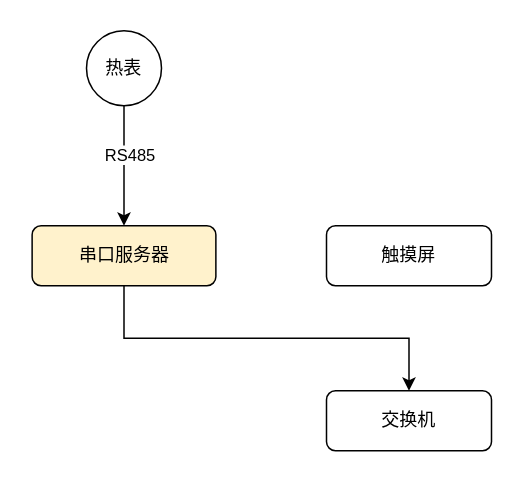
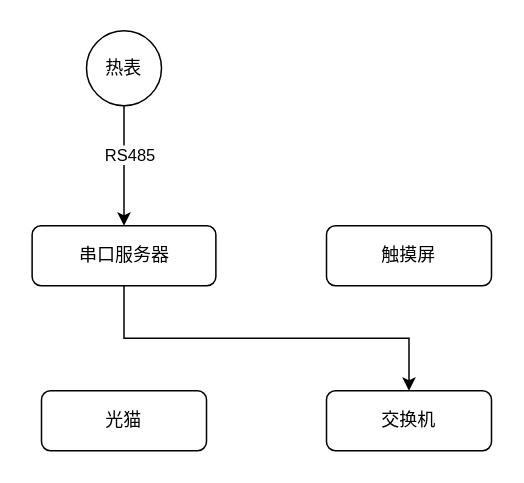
(124, 256) -> (124, 256)
none -> (124, 421)
